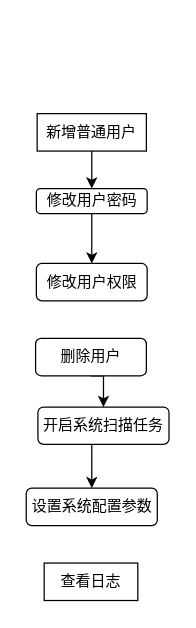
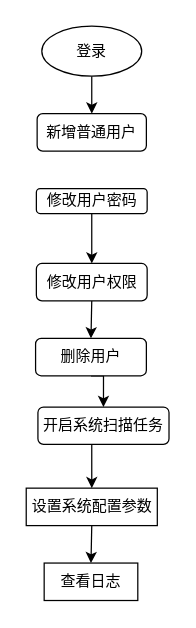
none -> (92, 51)
none -> (92, 90)
(92, 132) -> (92, 132)
(92, 165) -> none
none -> (92, 315)
(92, 507) -> (92, 507)
none -> (92, 540)
